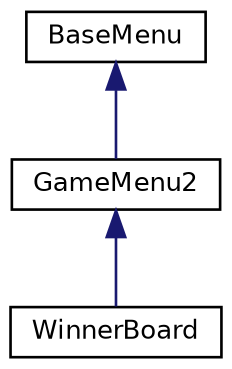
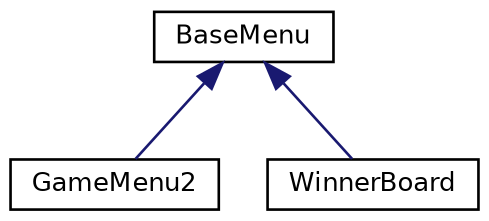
(116, 272) -> (318, 121)
